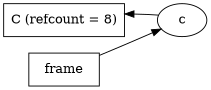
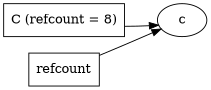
(146, 14) -> (137, 26)
(64, 70) -> (64, 70)
